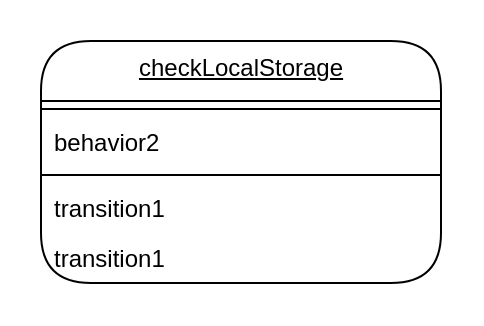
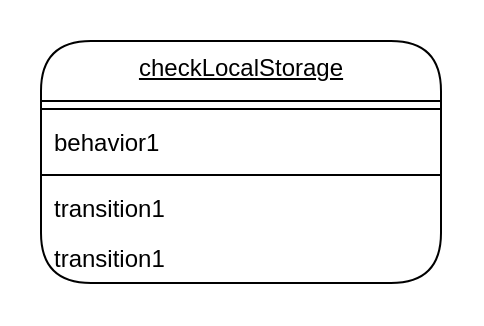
(111, 143) -> (111, 143)
